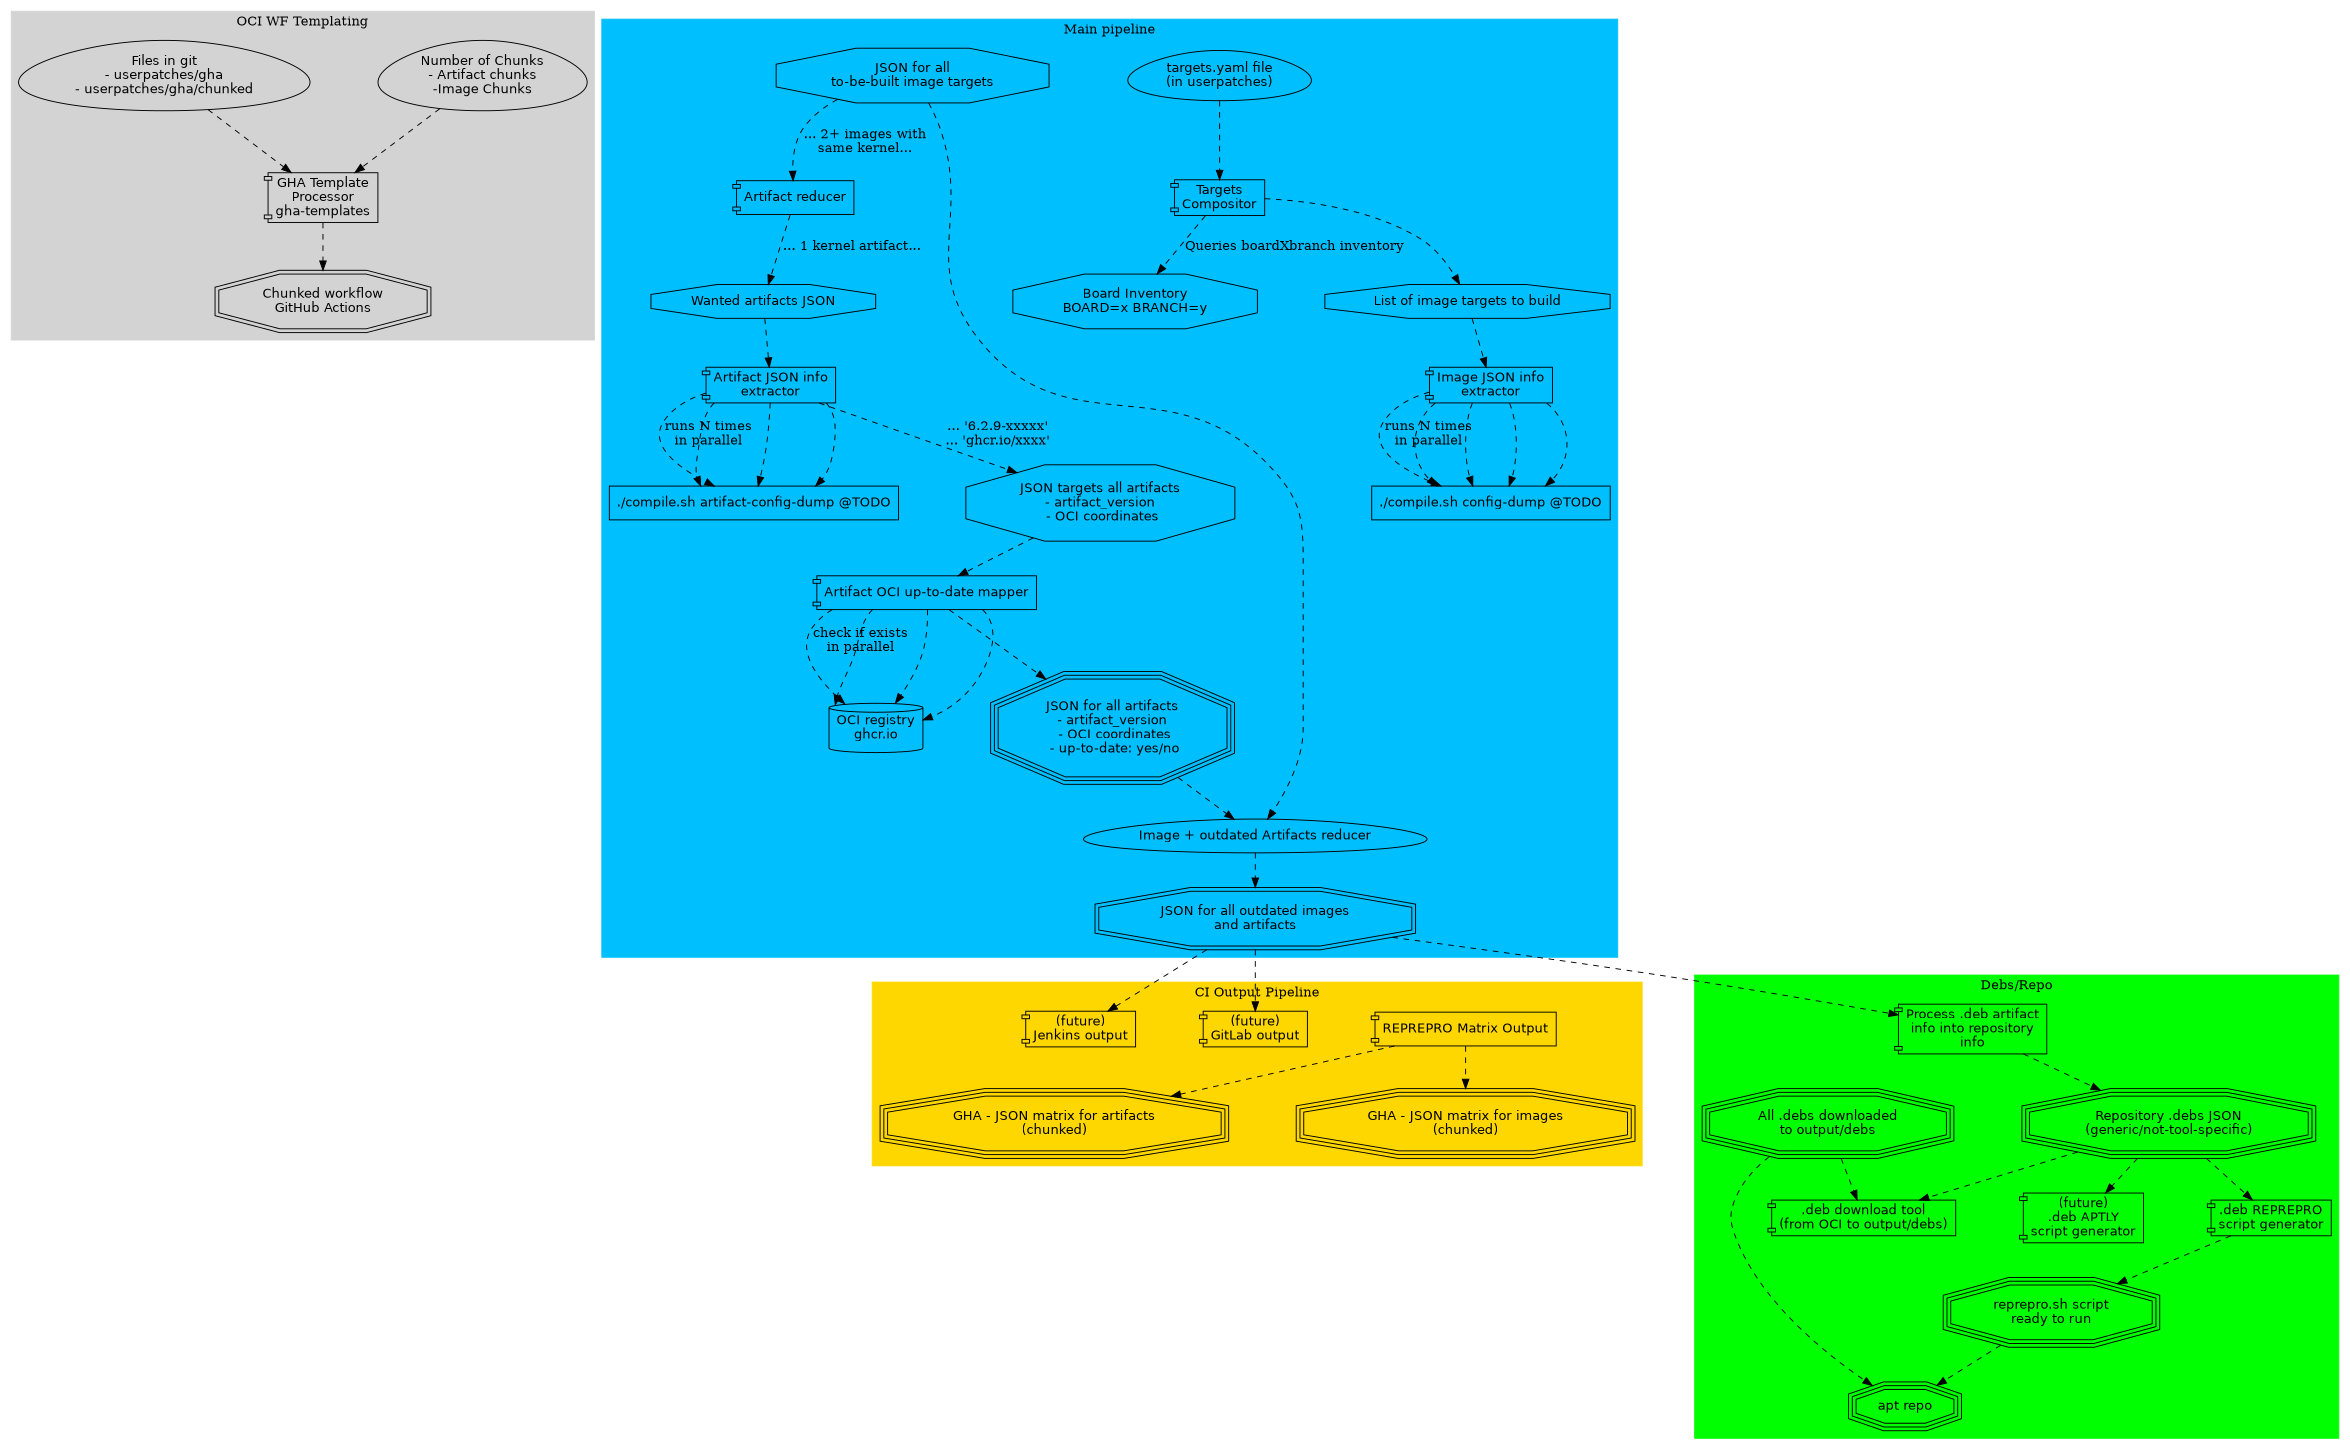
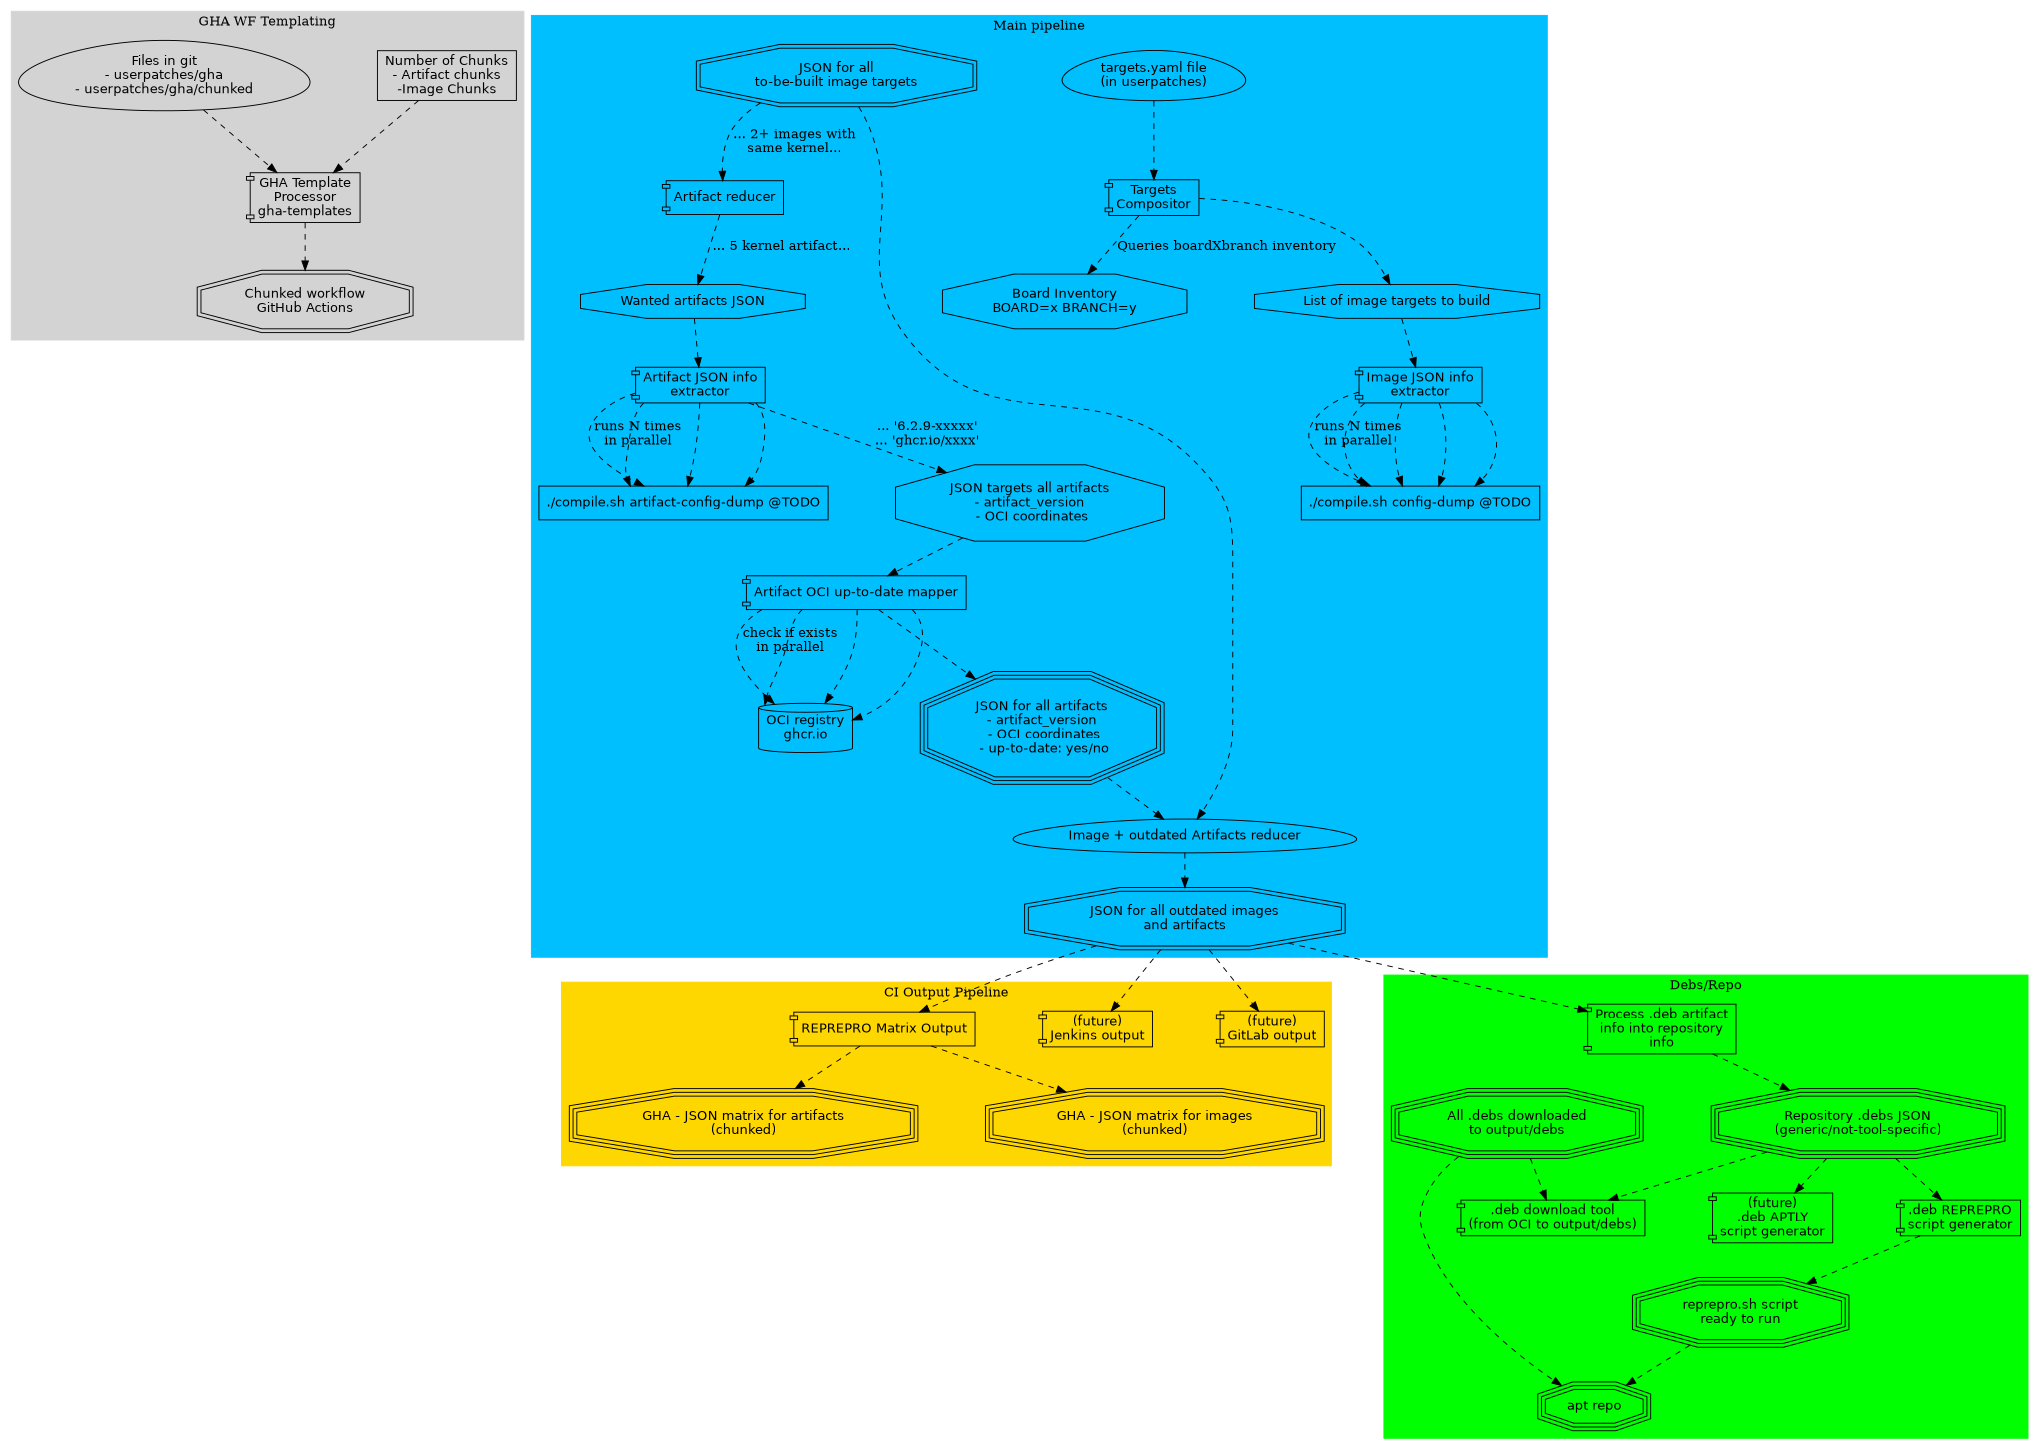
(303, 22) -> (268, 22)
(483, 76) -> (447, 76)
(913, 76) -> (837, 76)
(853, 246) -> (782, 246)
none -> (1011, 974)
